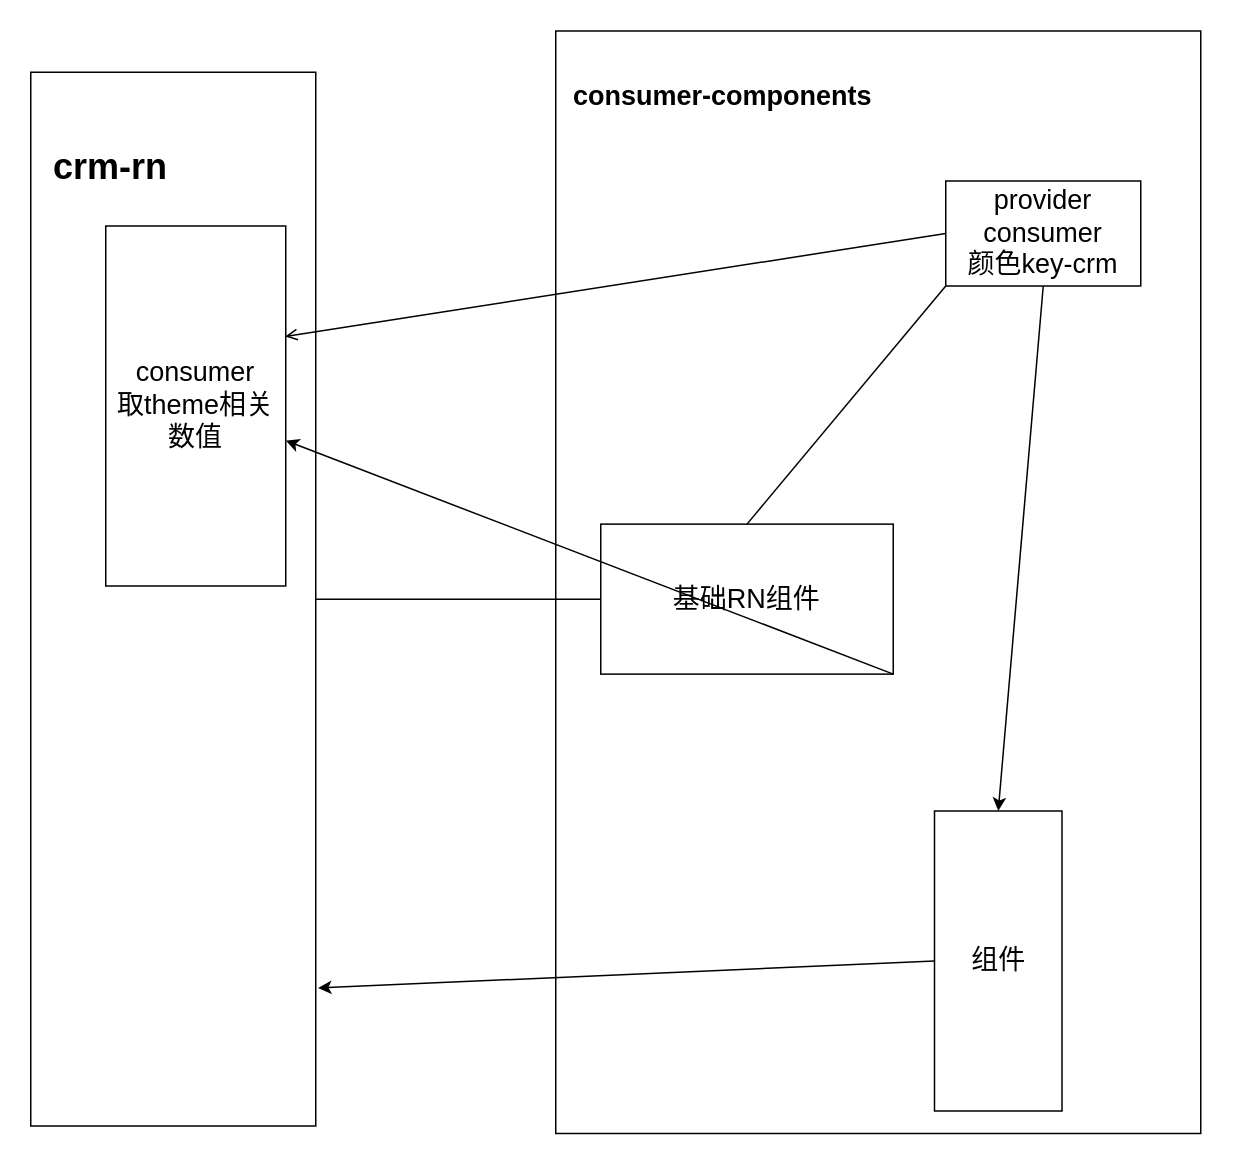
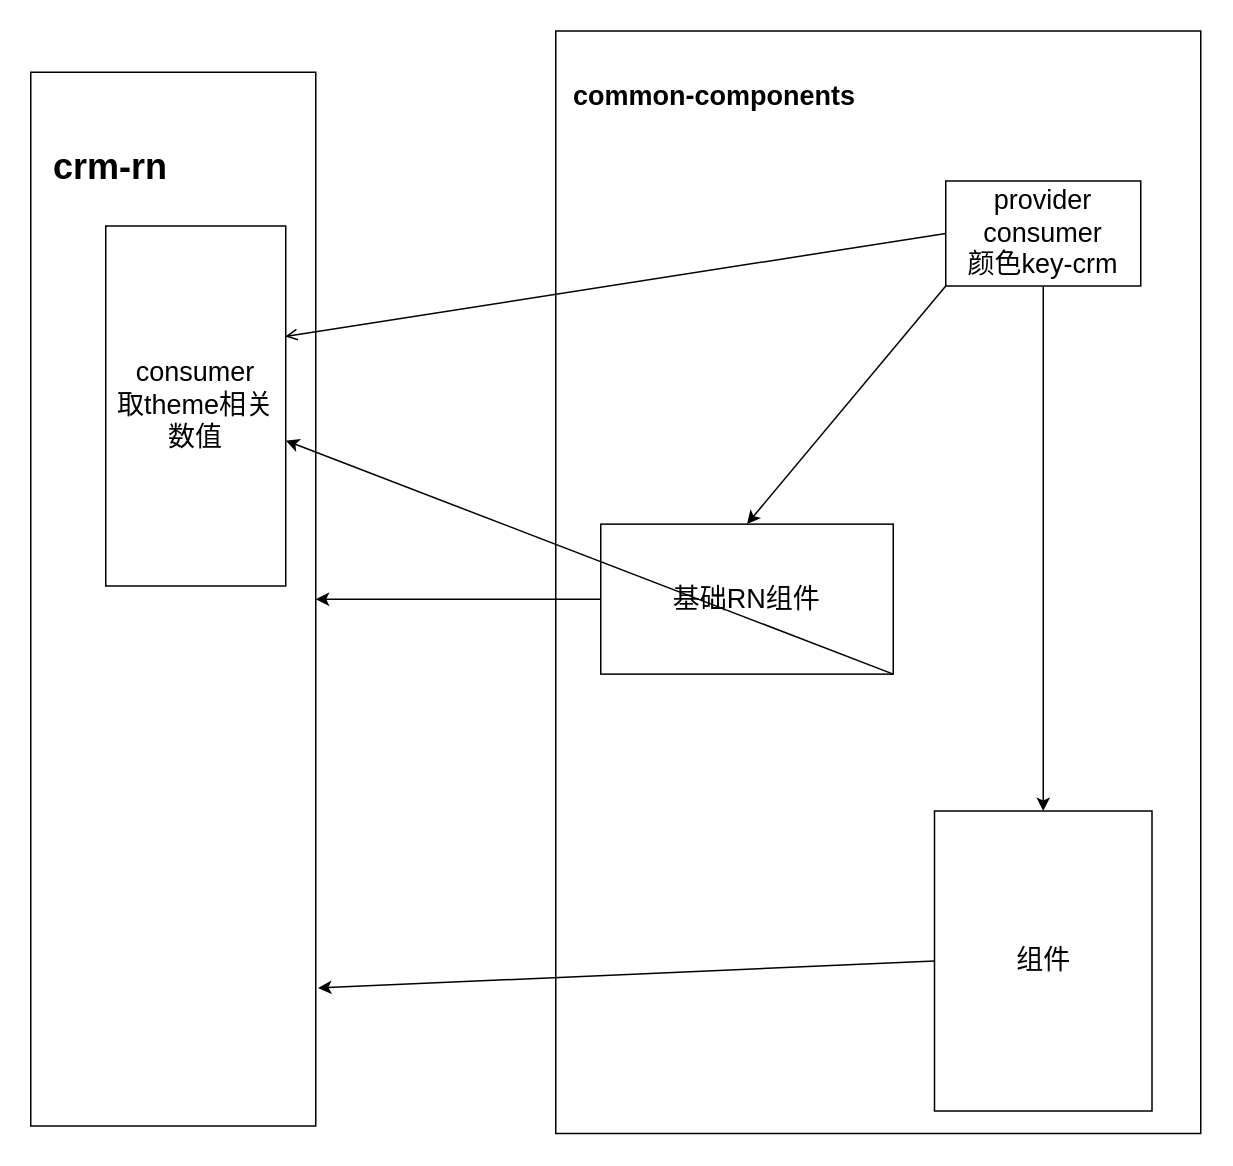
(751, 518) -> (754, 515)
(655, 583) -> (644, 583)
(322, 599) -> (327, 599)
(998, 961) -> (1043, 961)
